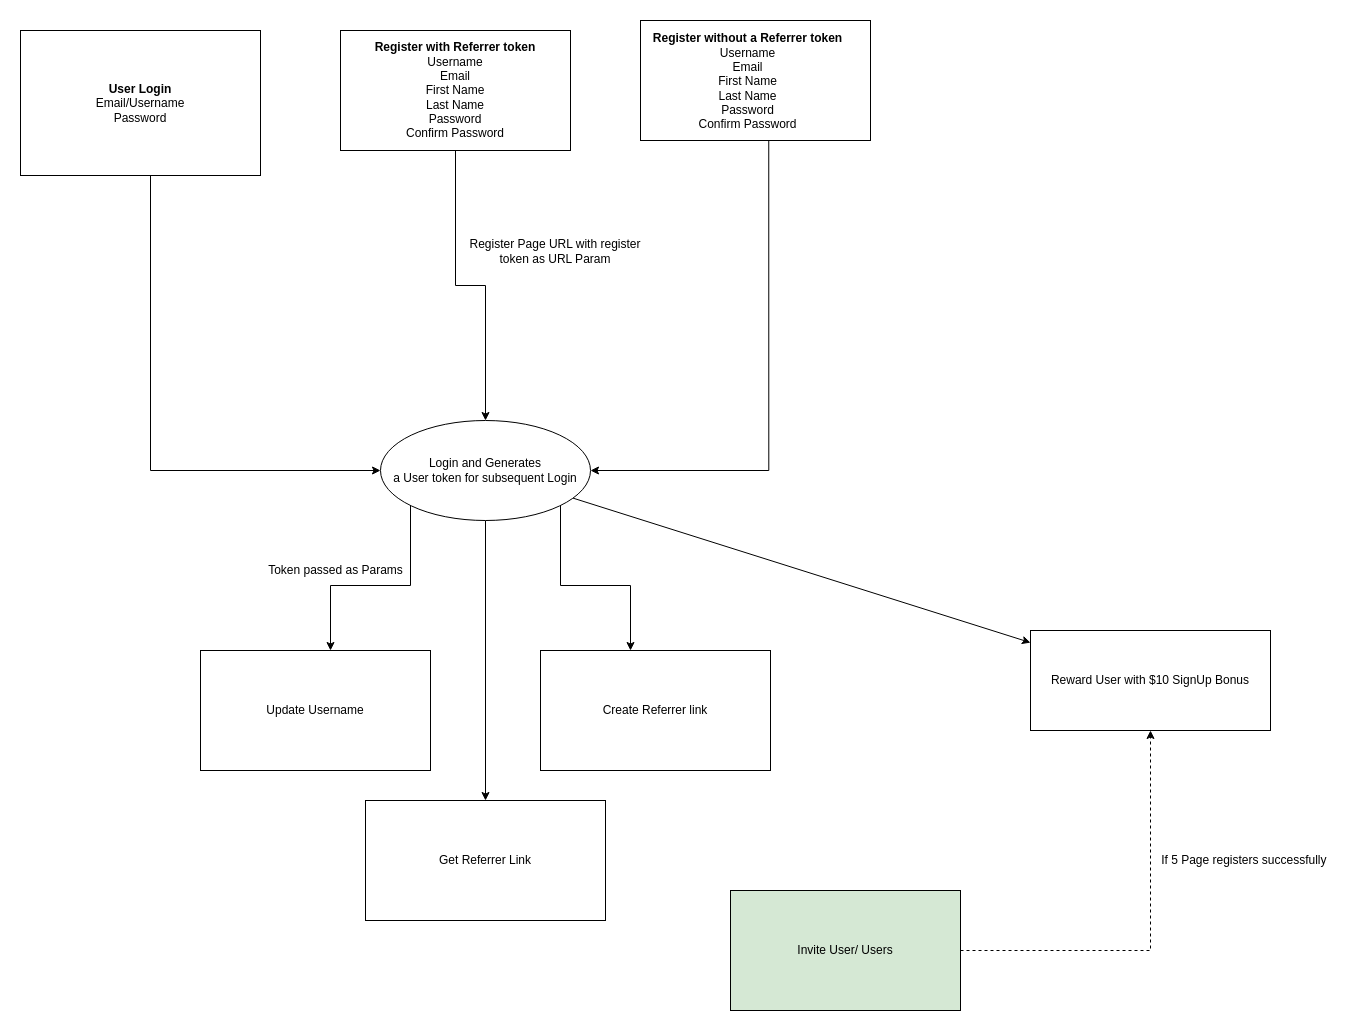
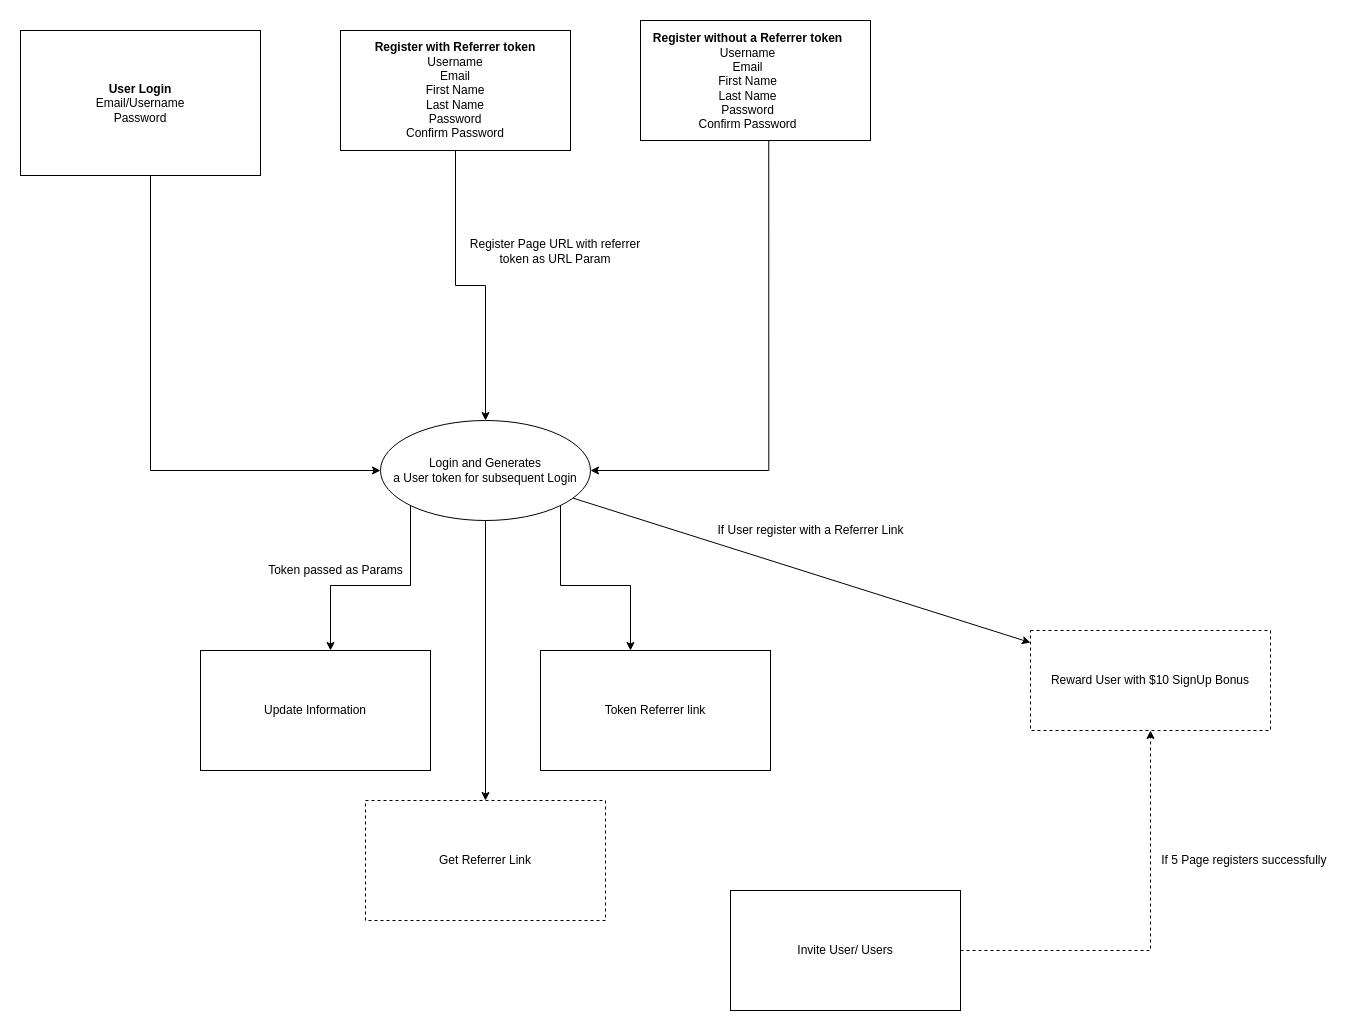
(556, 252) -> (556, 252)
none -> (811, 531)
(1151, 681) -> (1151, 681)
(316, 711) -> (316, 711)
(656, 711) -> (656, 711)
(486, 861) -> (486, 861)
(846, 951) -> (846, 951)
